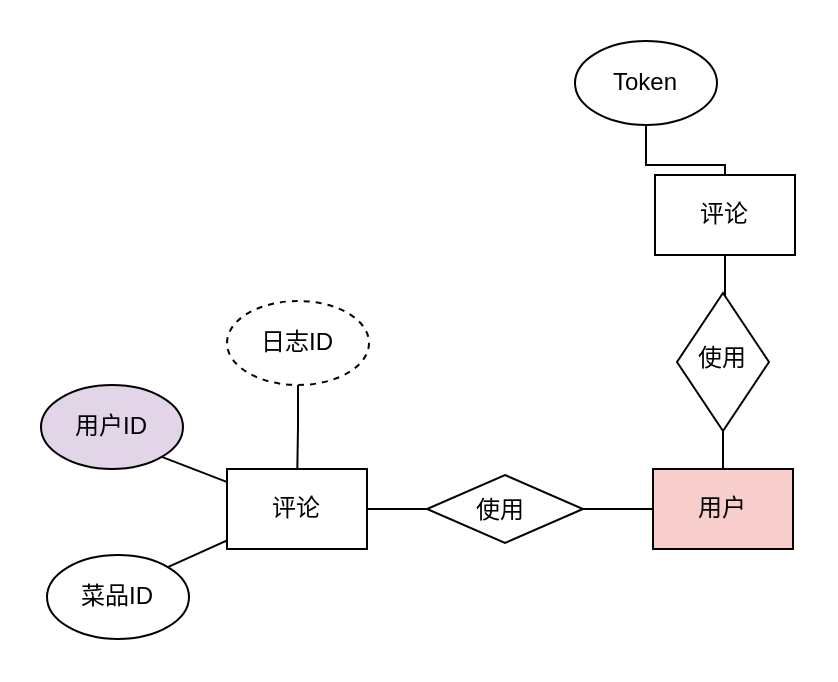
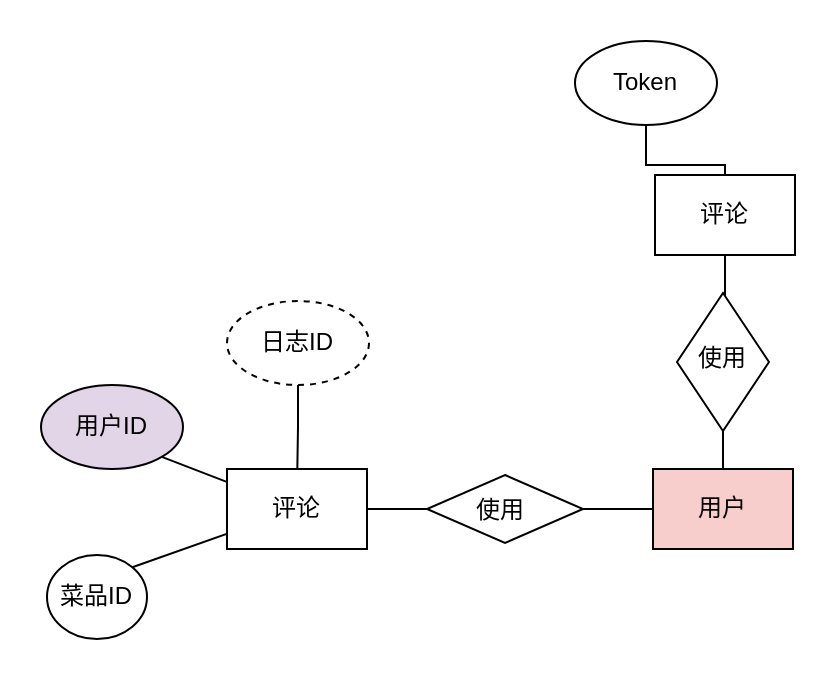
(118, 597) -> (97, 597)
